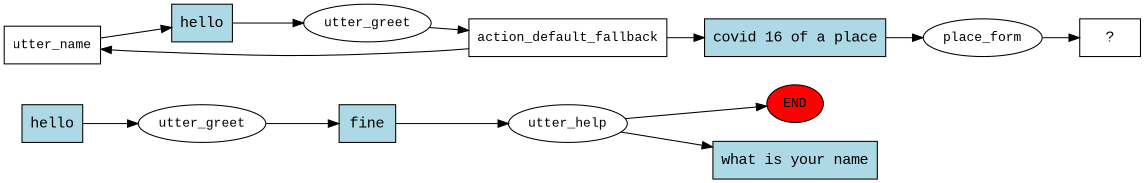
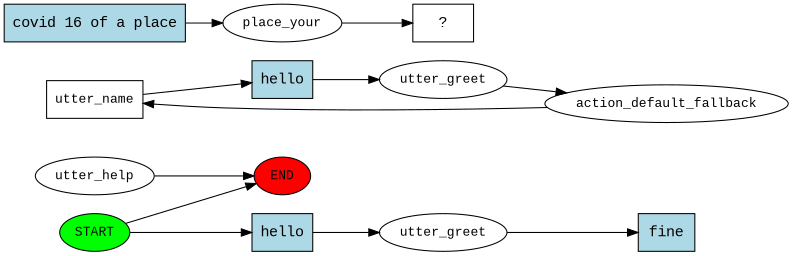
(568, 38) -> (667, 104)
(680, 38) -> none
(983, 38) -> (282, 23)
(447, 124) -> none
(795, 160) -> none
none -> (95, 232)
